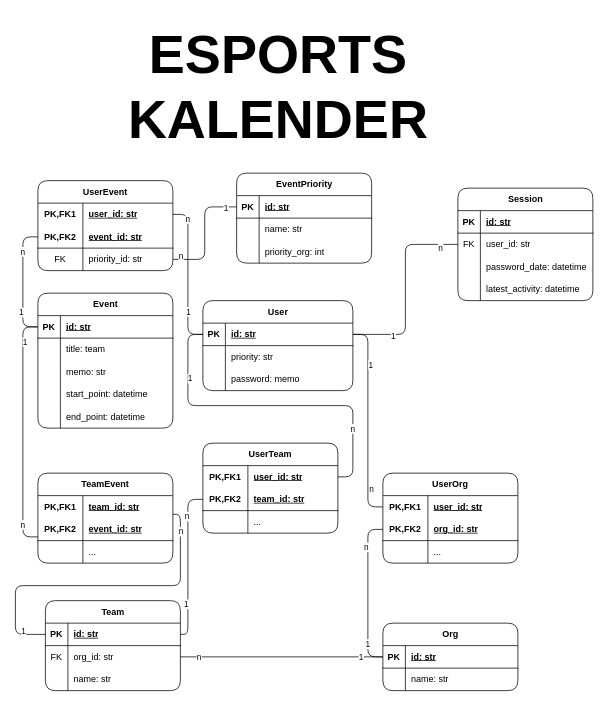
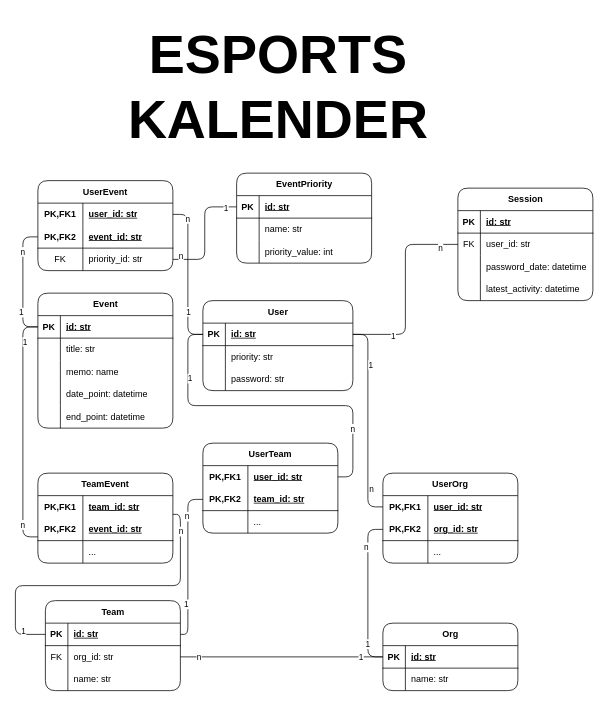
(302, 252) -> (306, 252)
(89, 349) -> (87, 349)
(87, 372) -> (89, 372)
(264, 379) -> (262, 379)
(115, 394) -> (112, 394)
